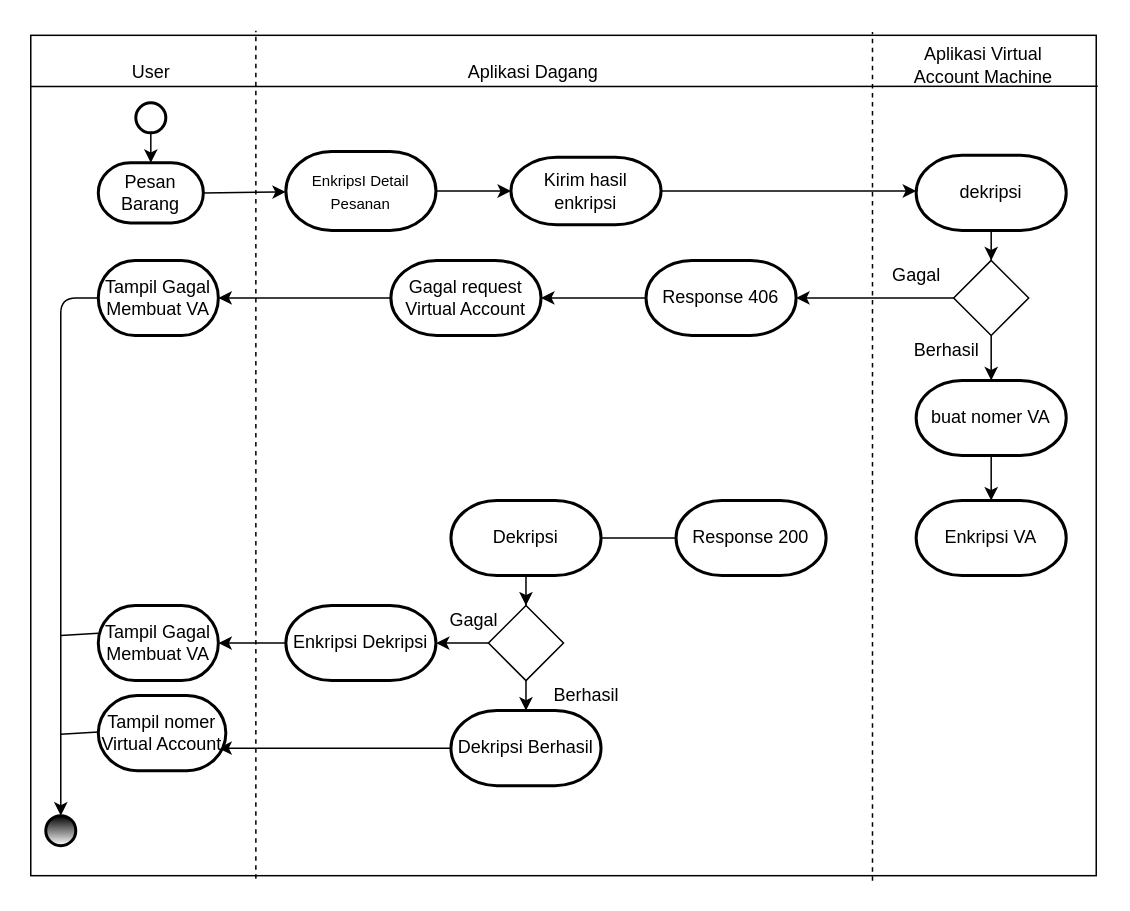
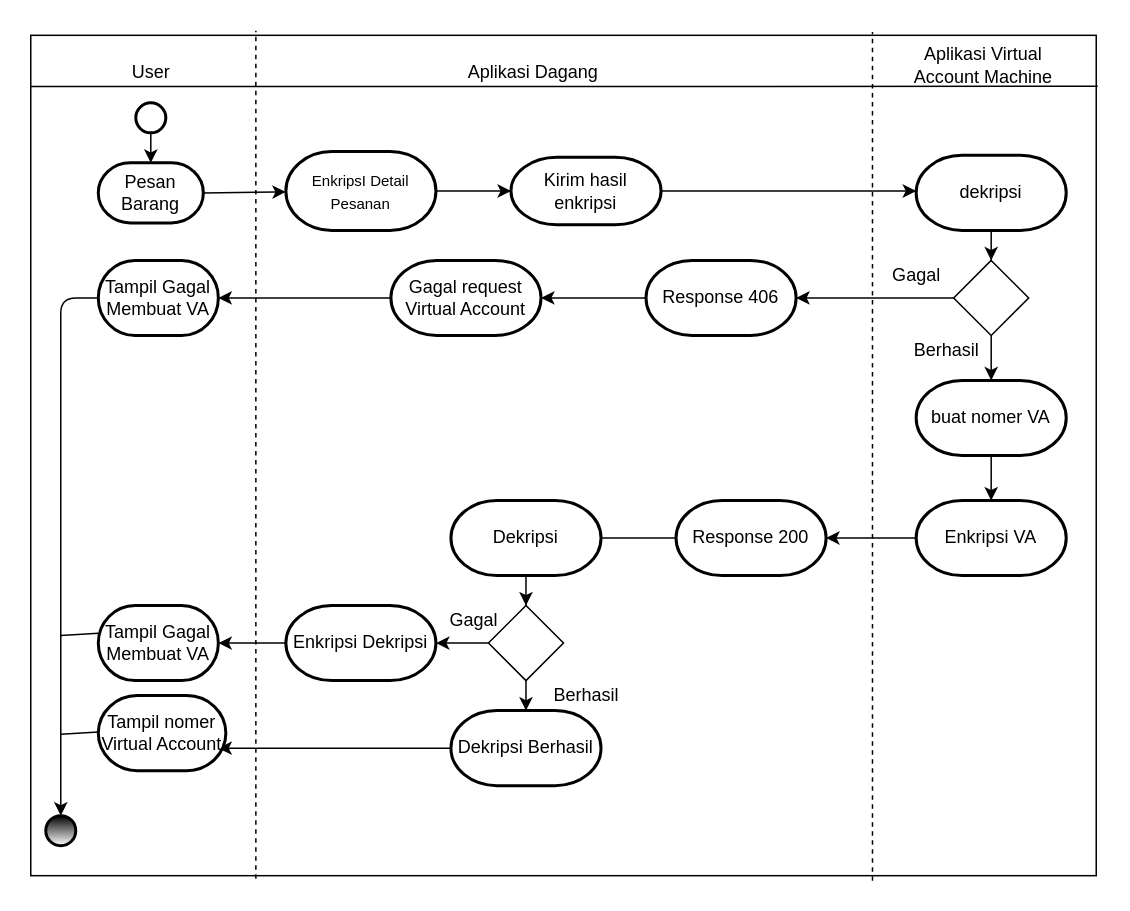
none -> (876, 538)
